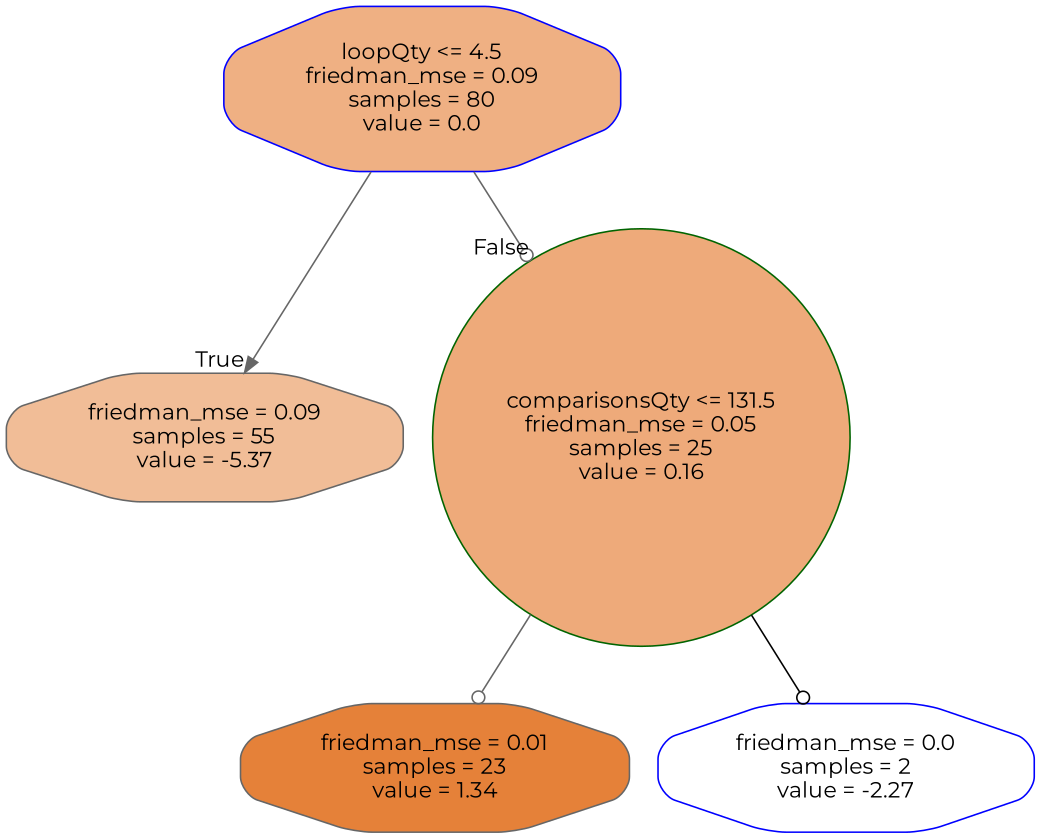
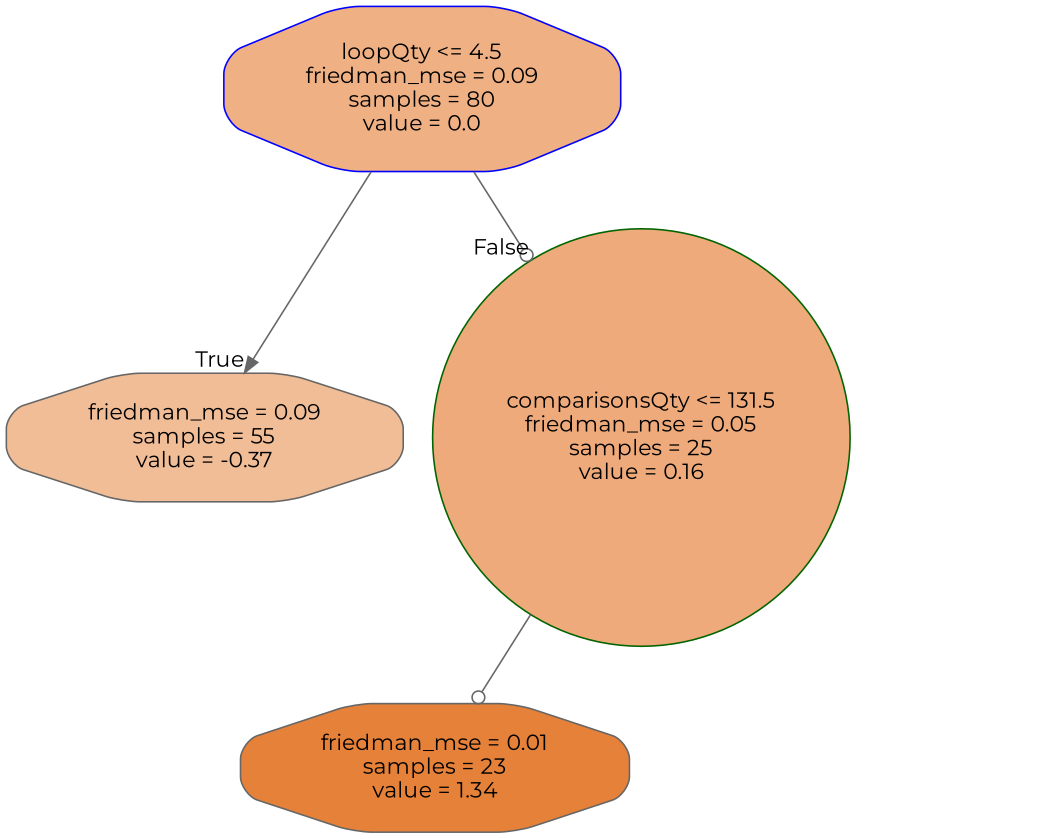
(205, 438) -> (205, 438)
(846, 768) -> none
